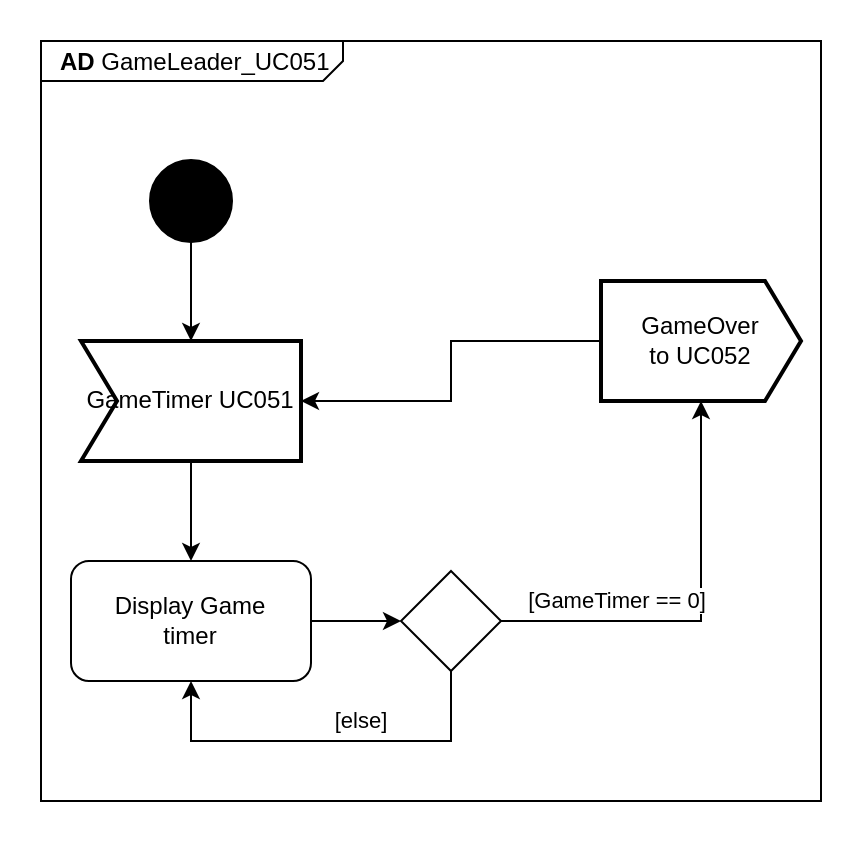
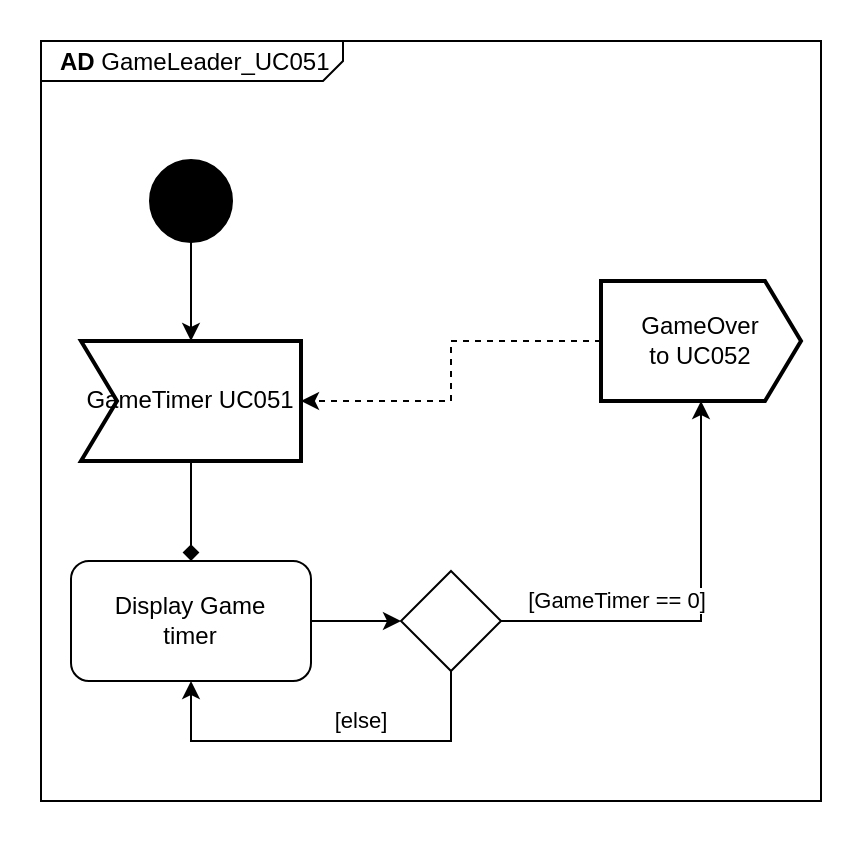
(451, 367) -> (451, 367)
(191, 546) -> (191, 545)
